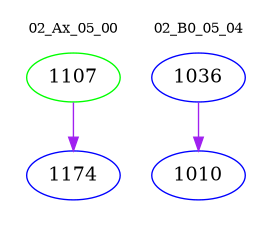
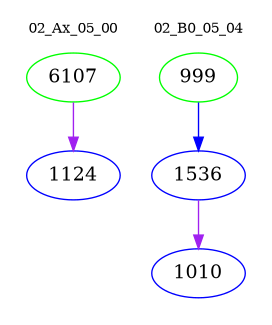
(73, 78) -> (73, 78)
none -> (199, 78)
(199, 78) -> (199, 175)
(73, 175) -> (73, 175)
